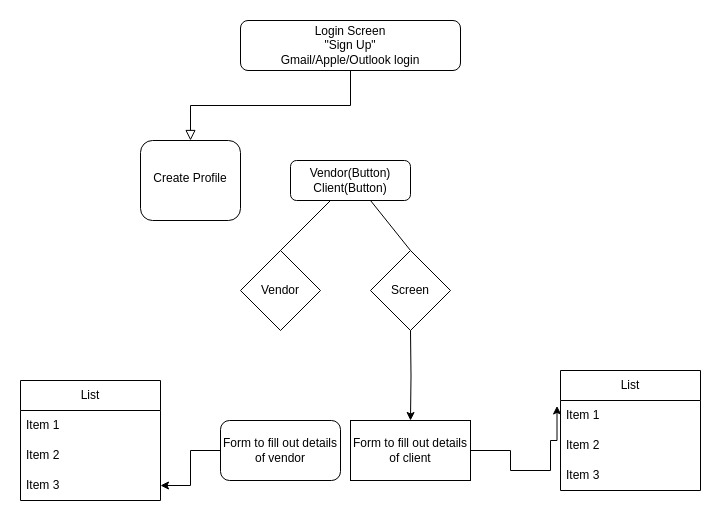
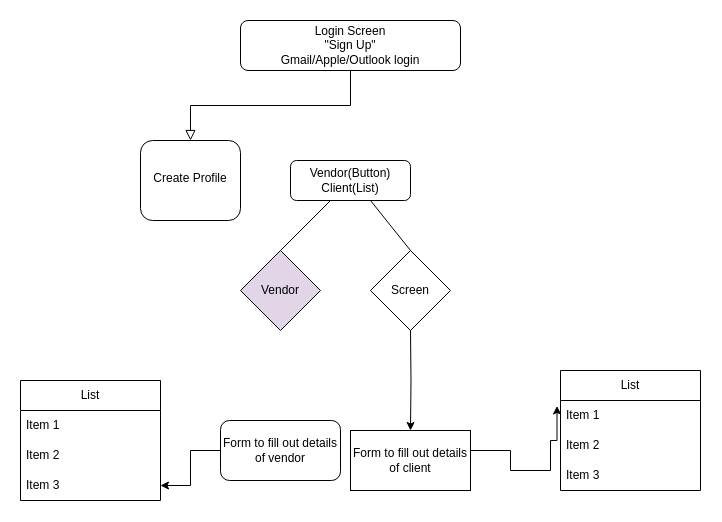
(351, 181) -> (351, 181)
(281, 291) -> (281, 291)
(411, 451) -> (411, 461)
